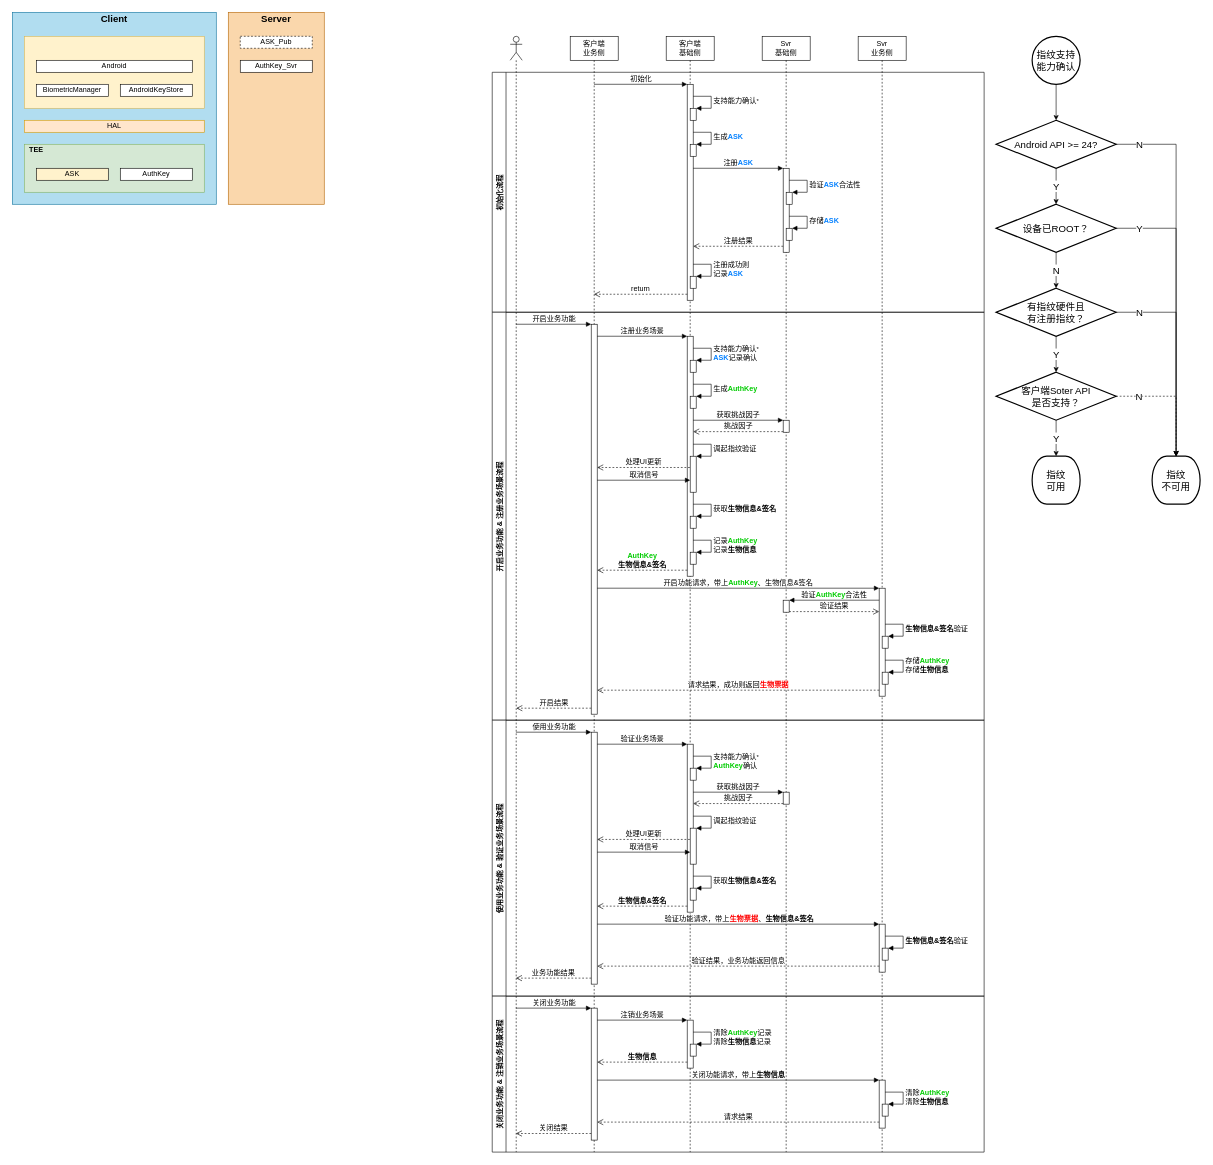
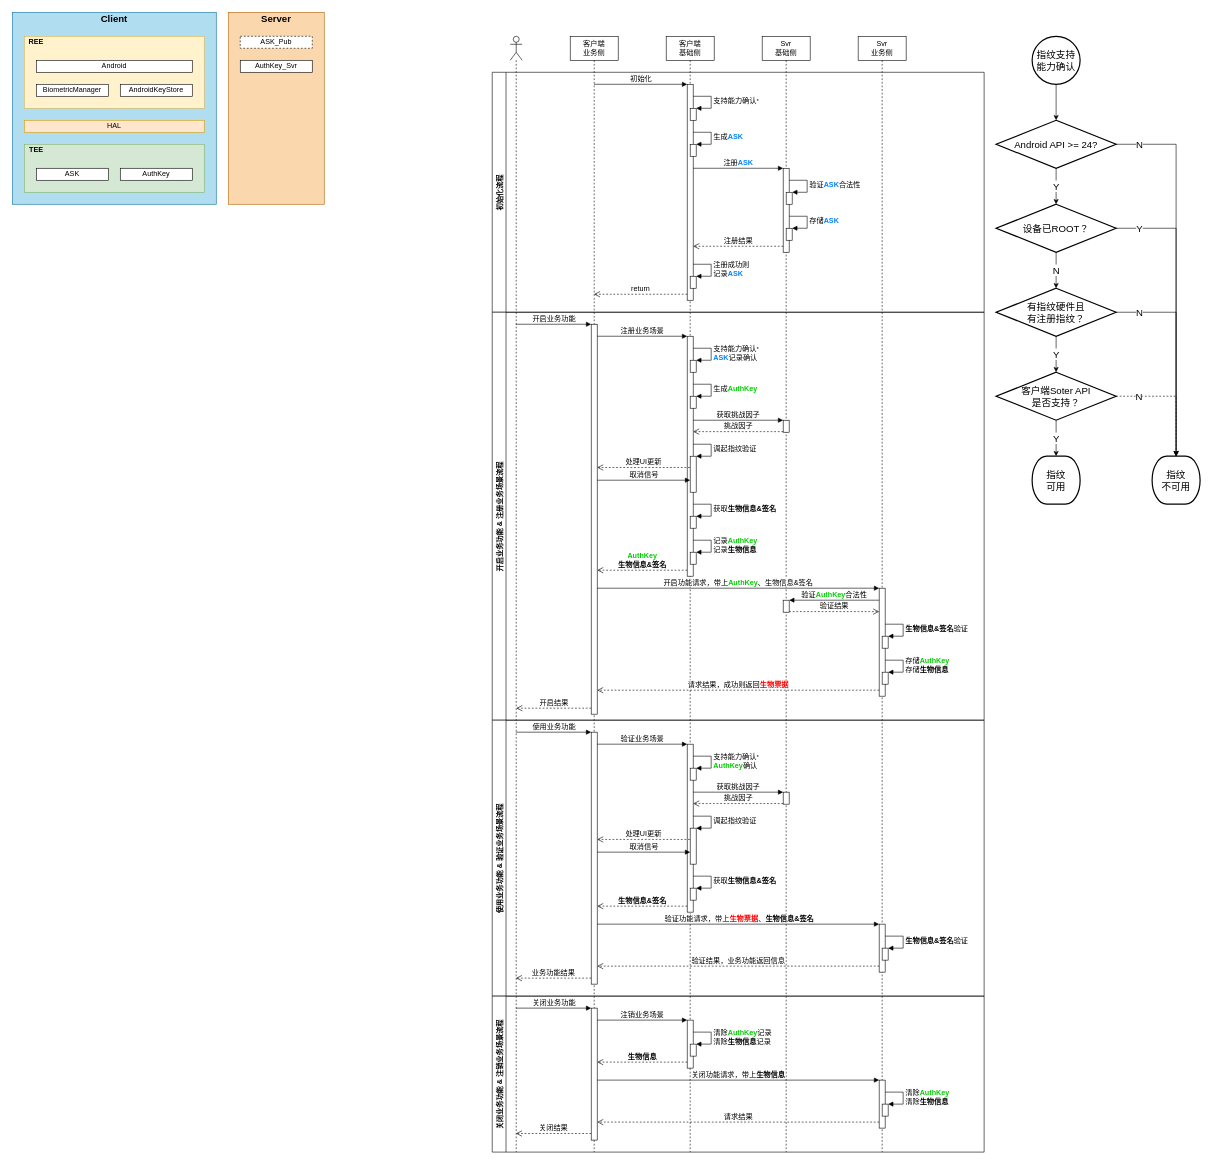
none -> (36, 42)
(72, 174) -> (72, 174)
